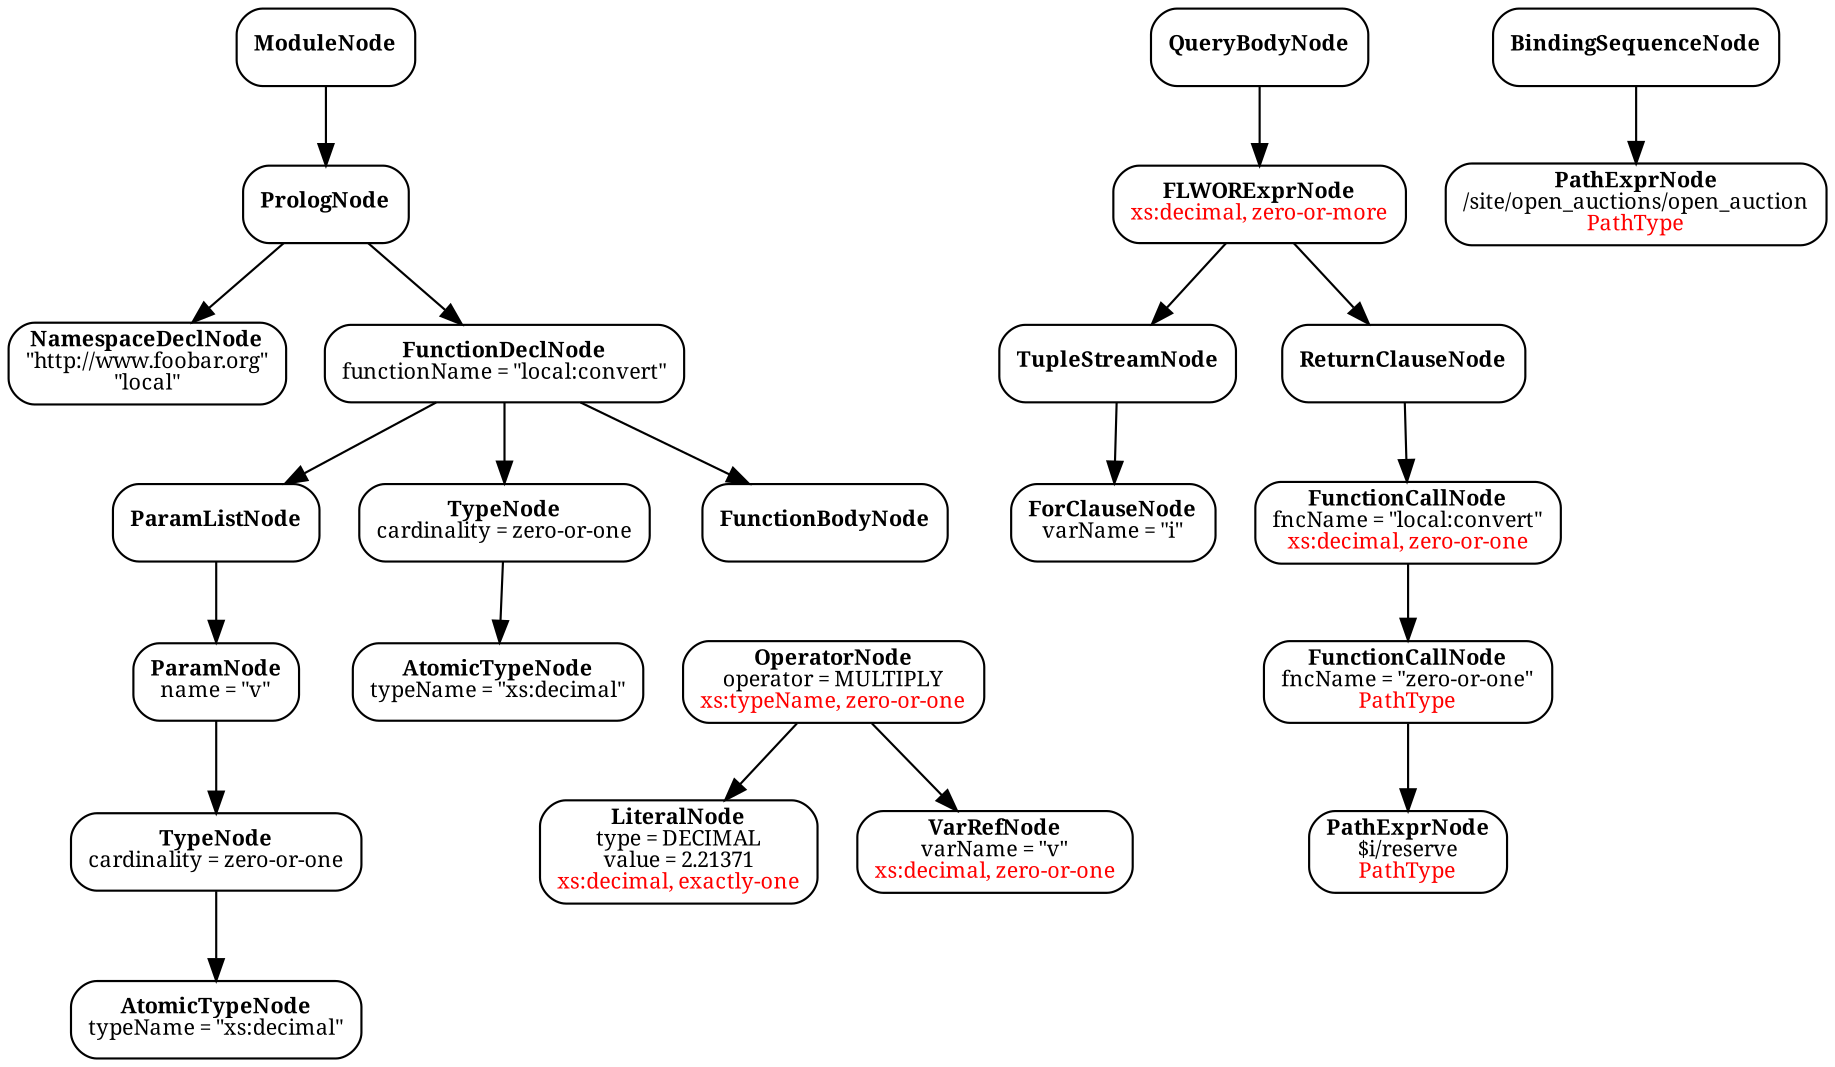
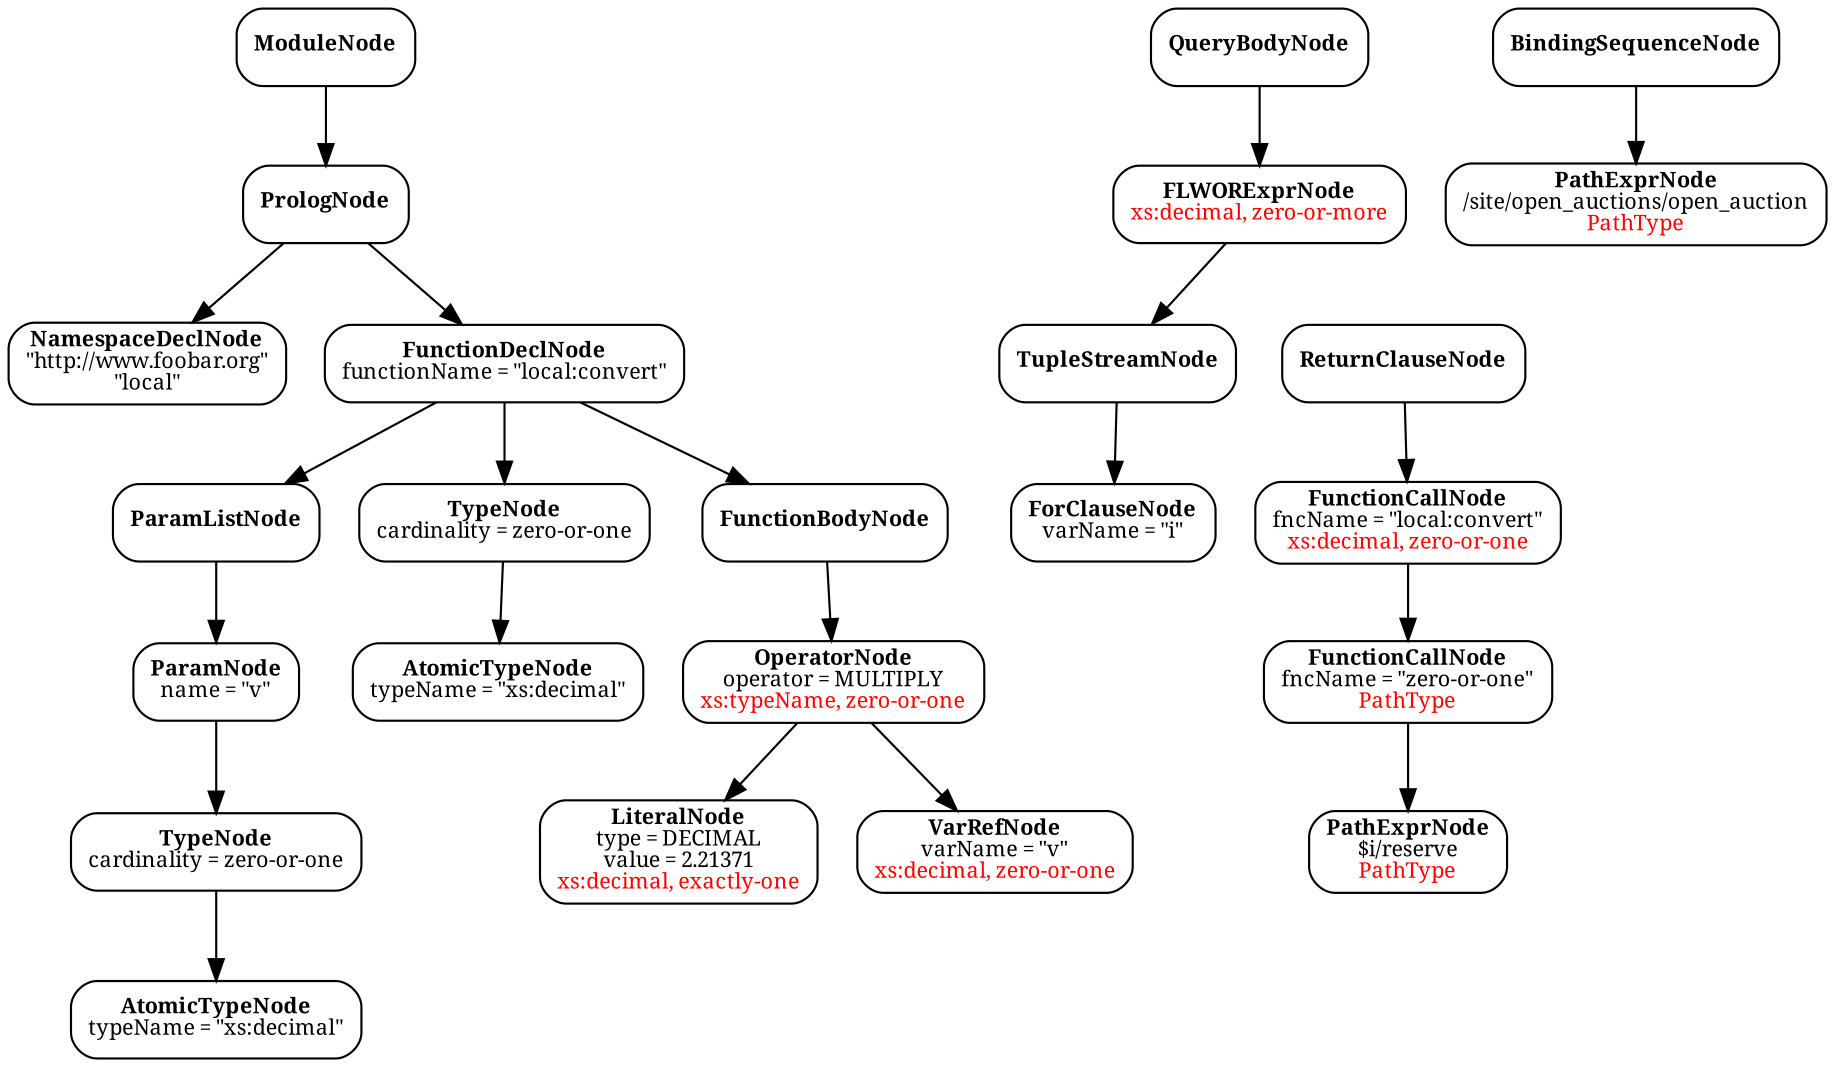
(1324, 275) -> none
none -> (829, 590)
